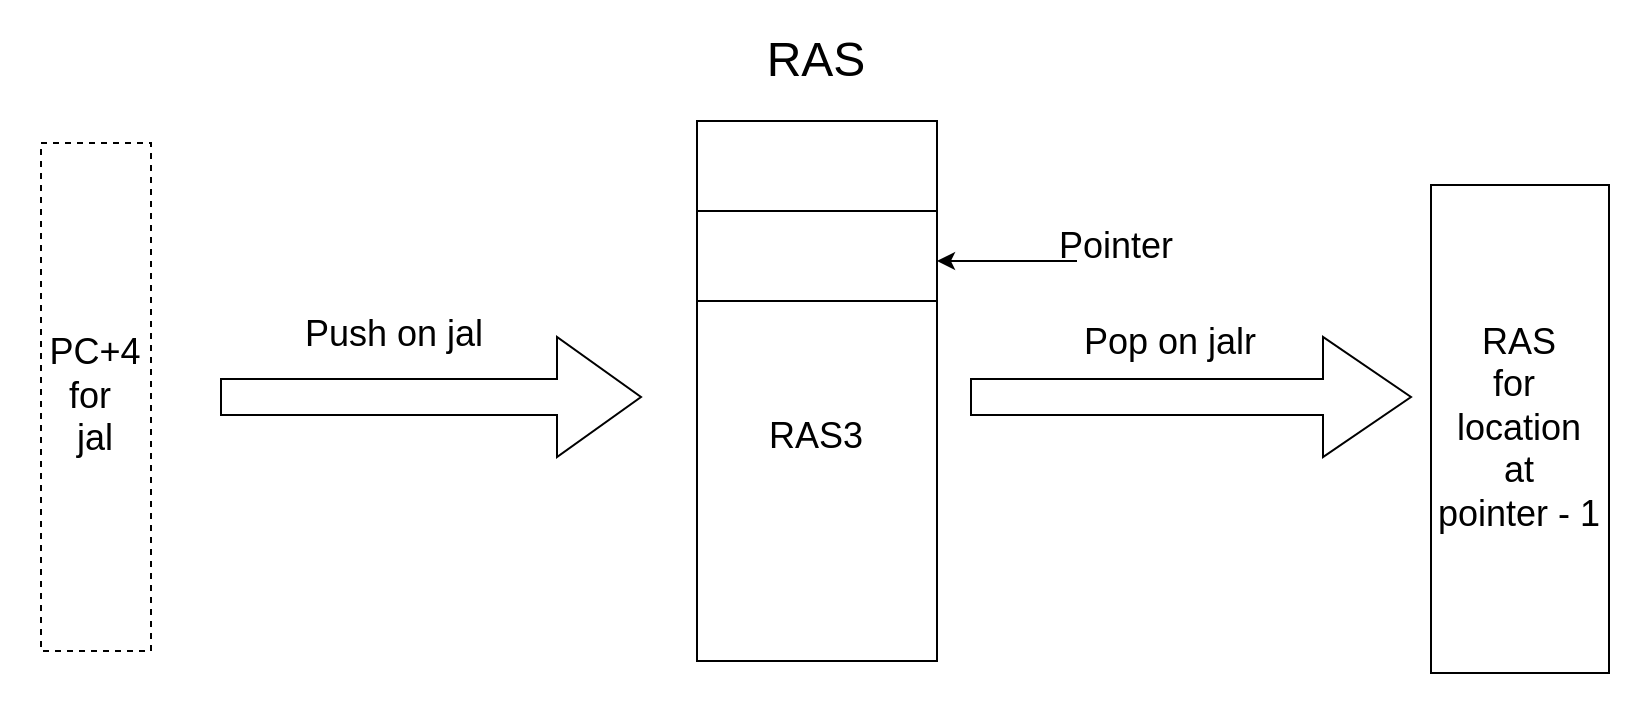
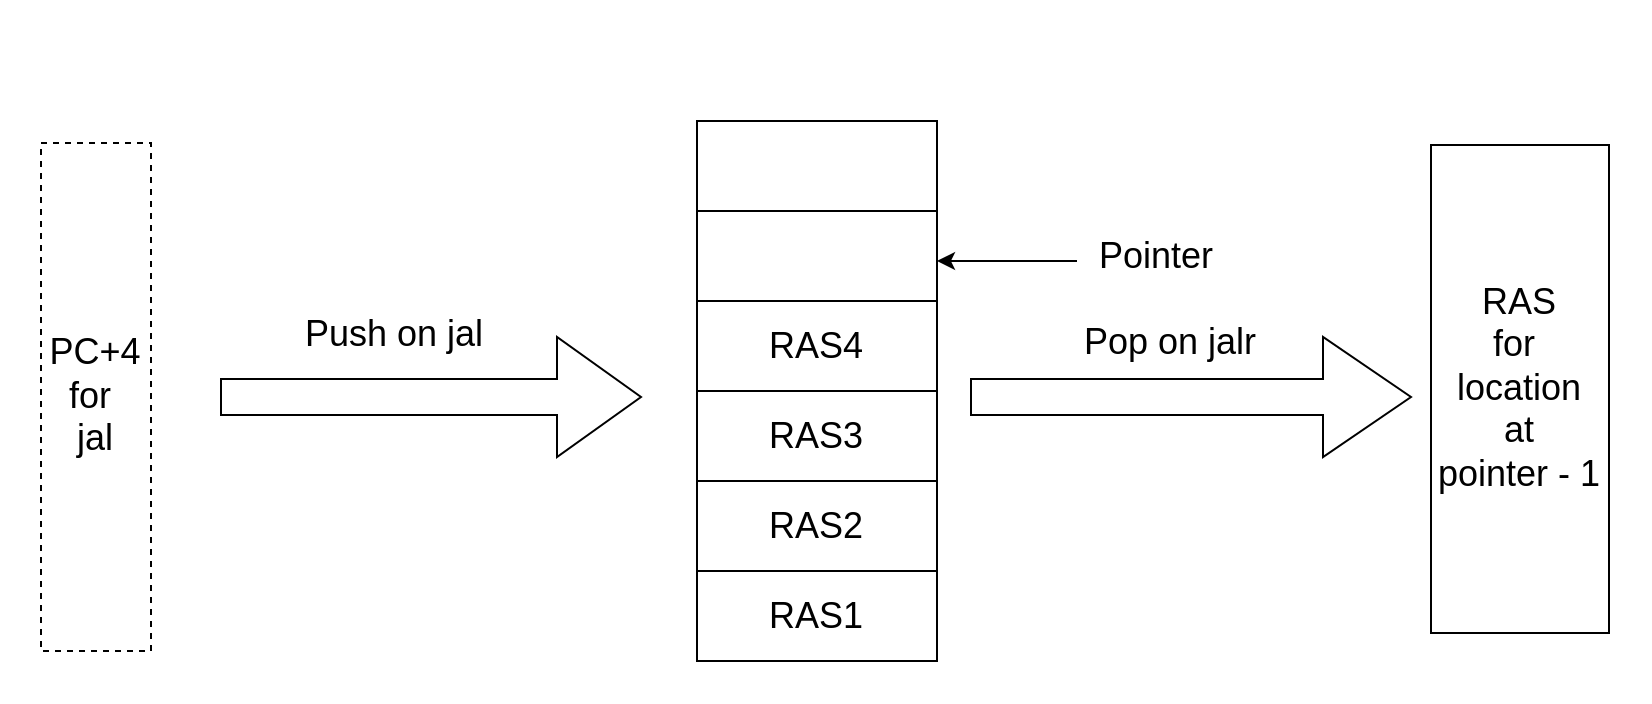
(817, 61) -> none
(1117, 247) -> (1157, 257)
none -> (817, 346)
(1520, 429) -> (1520, 389)
none -> (817, 526)
none -> (817, 616)
